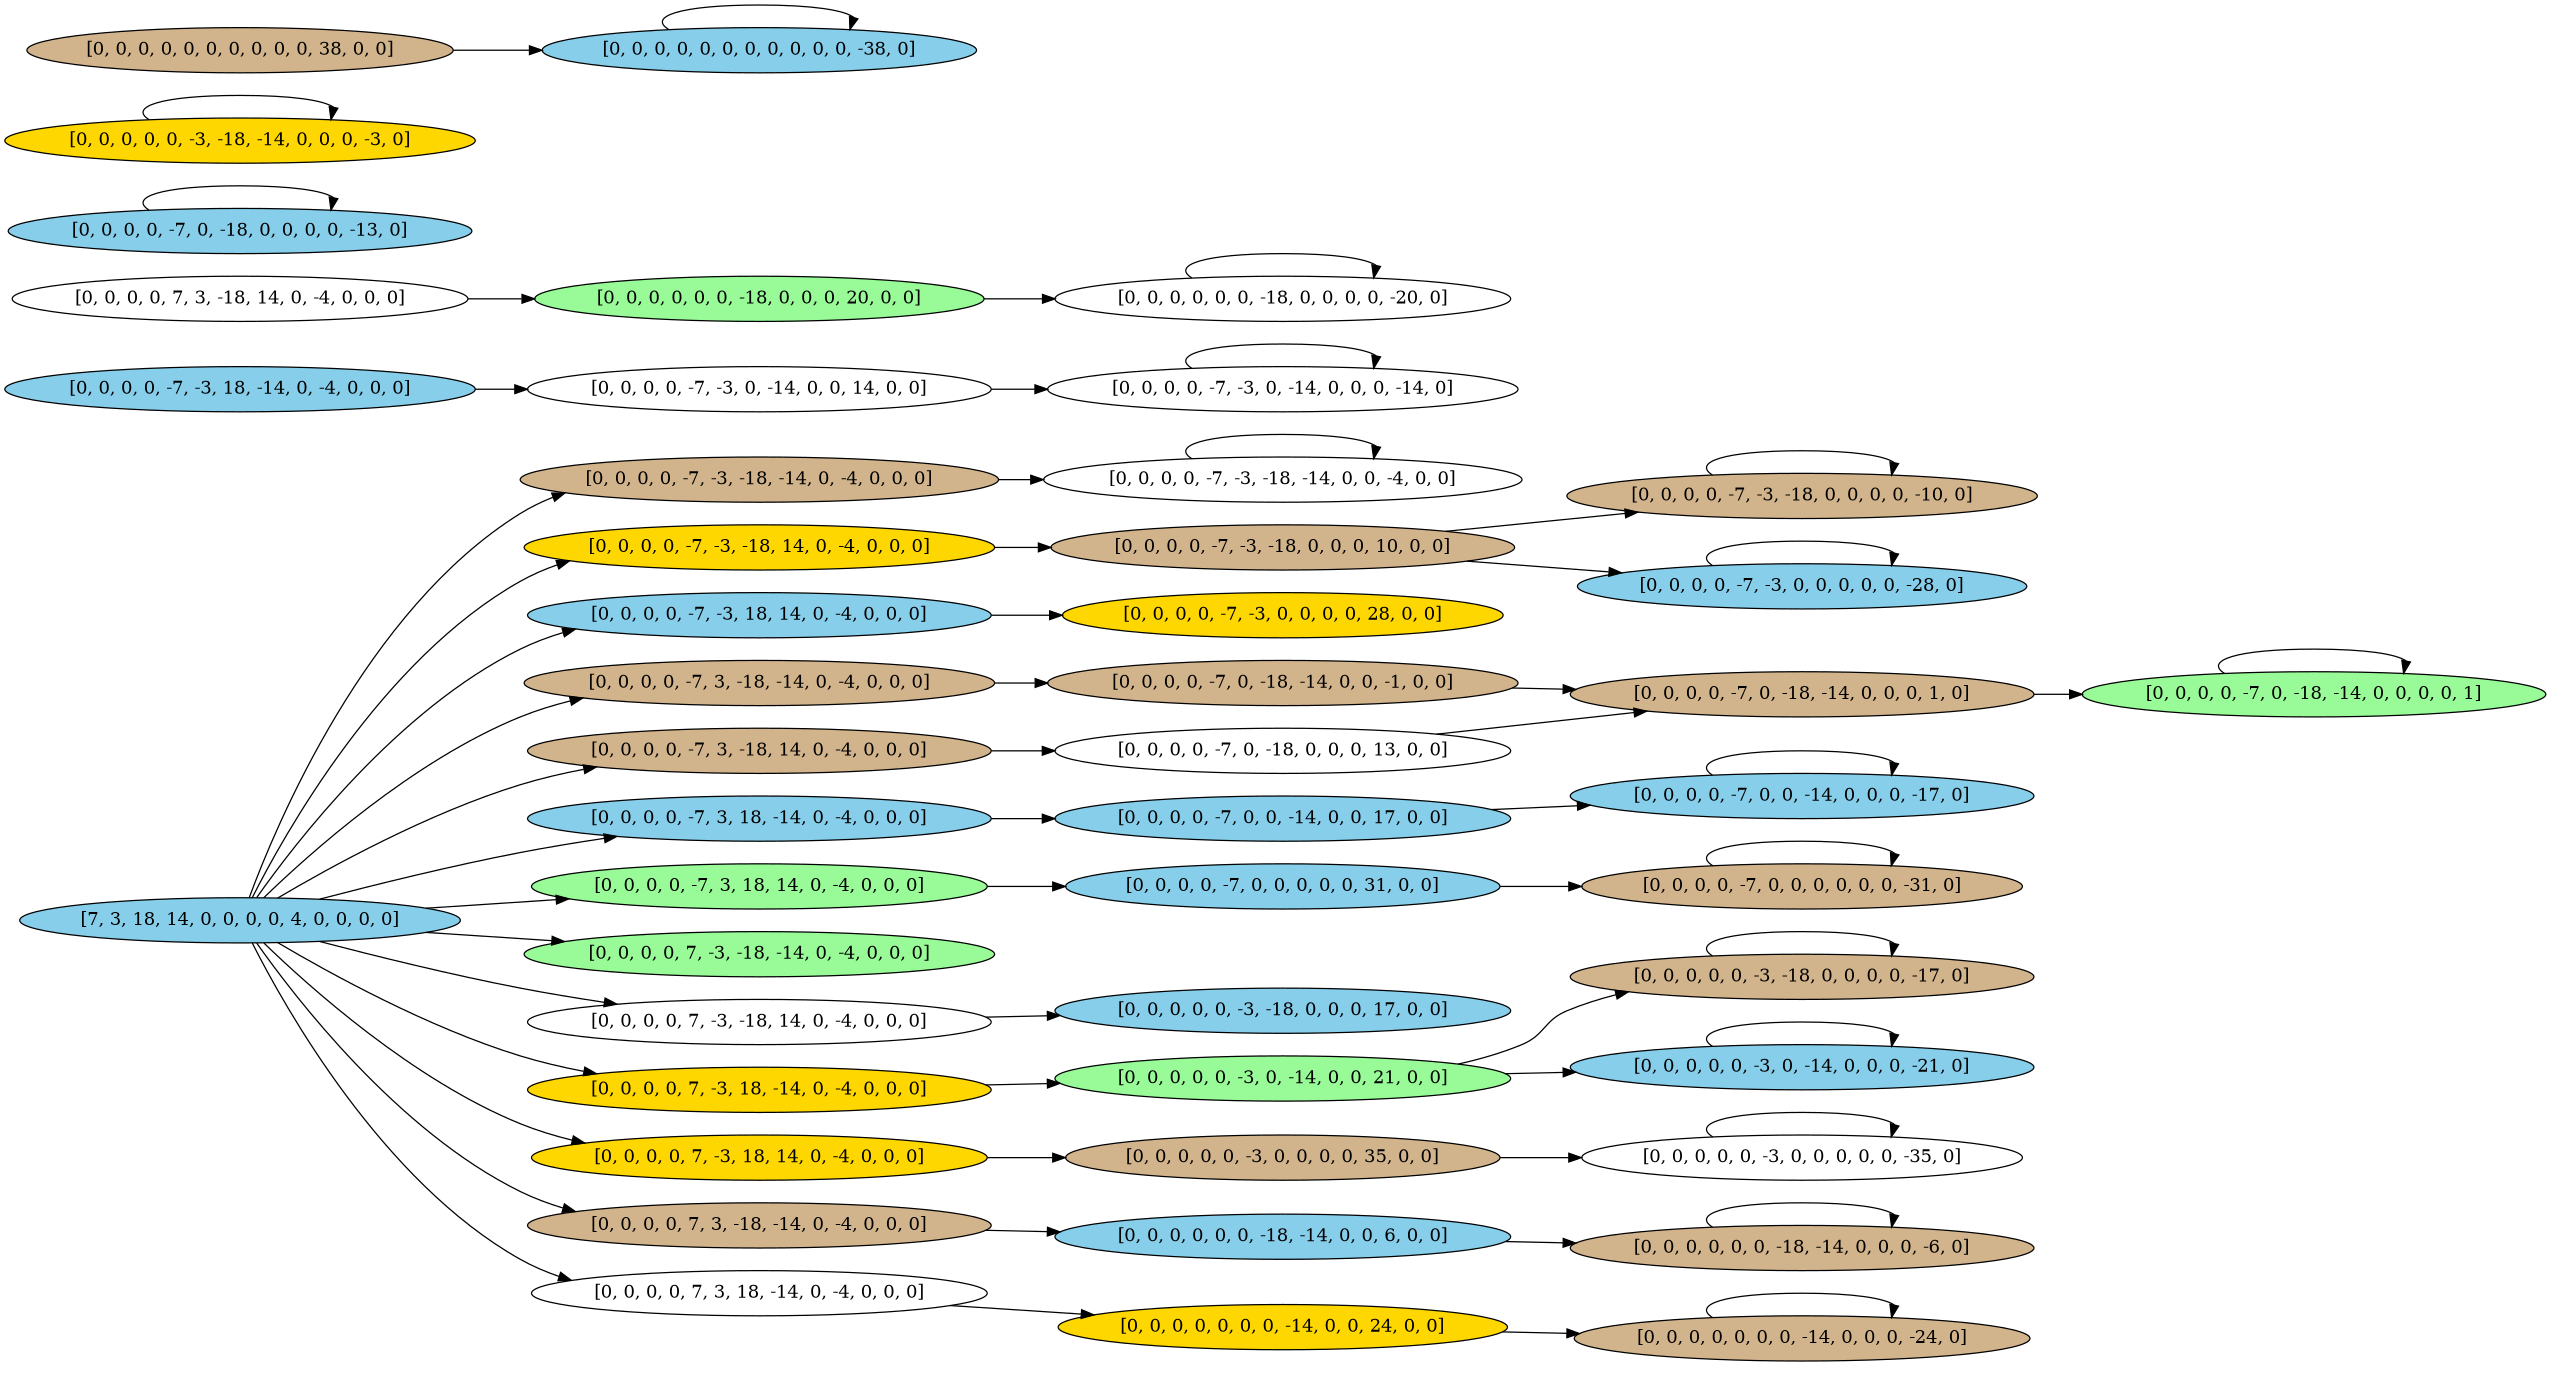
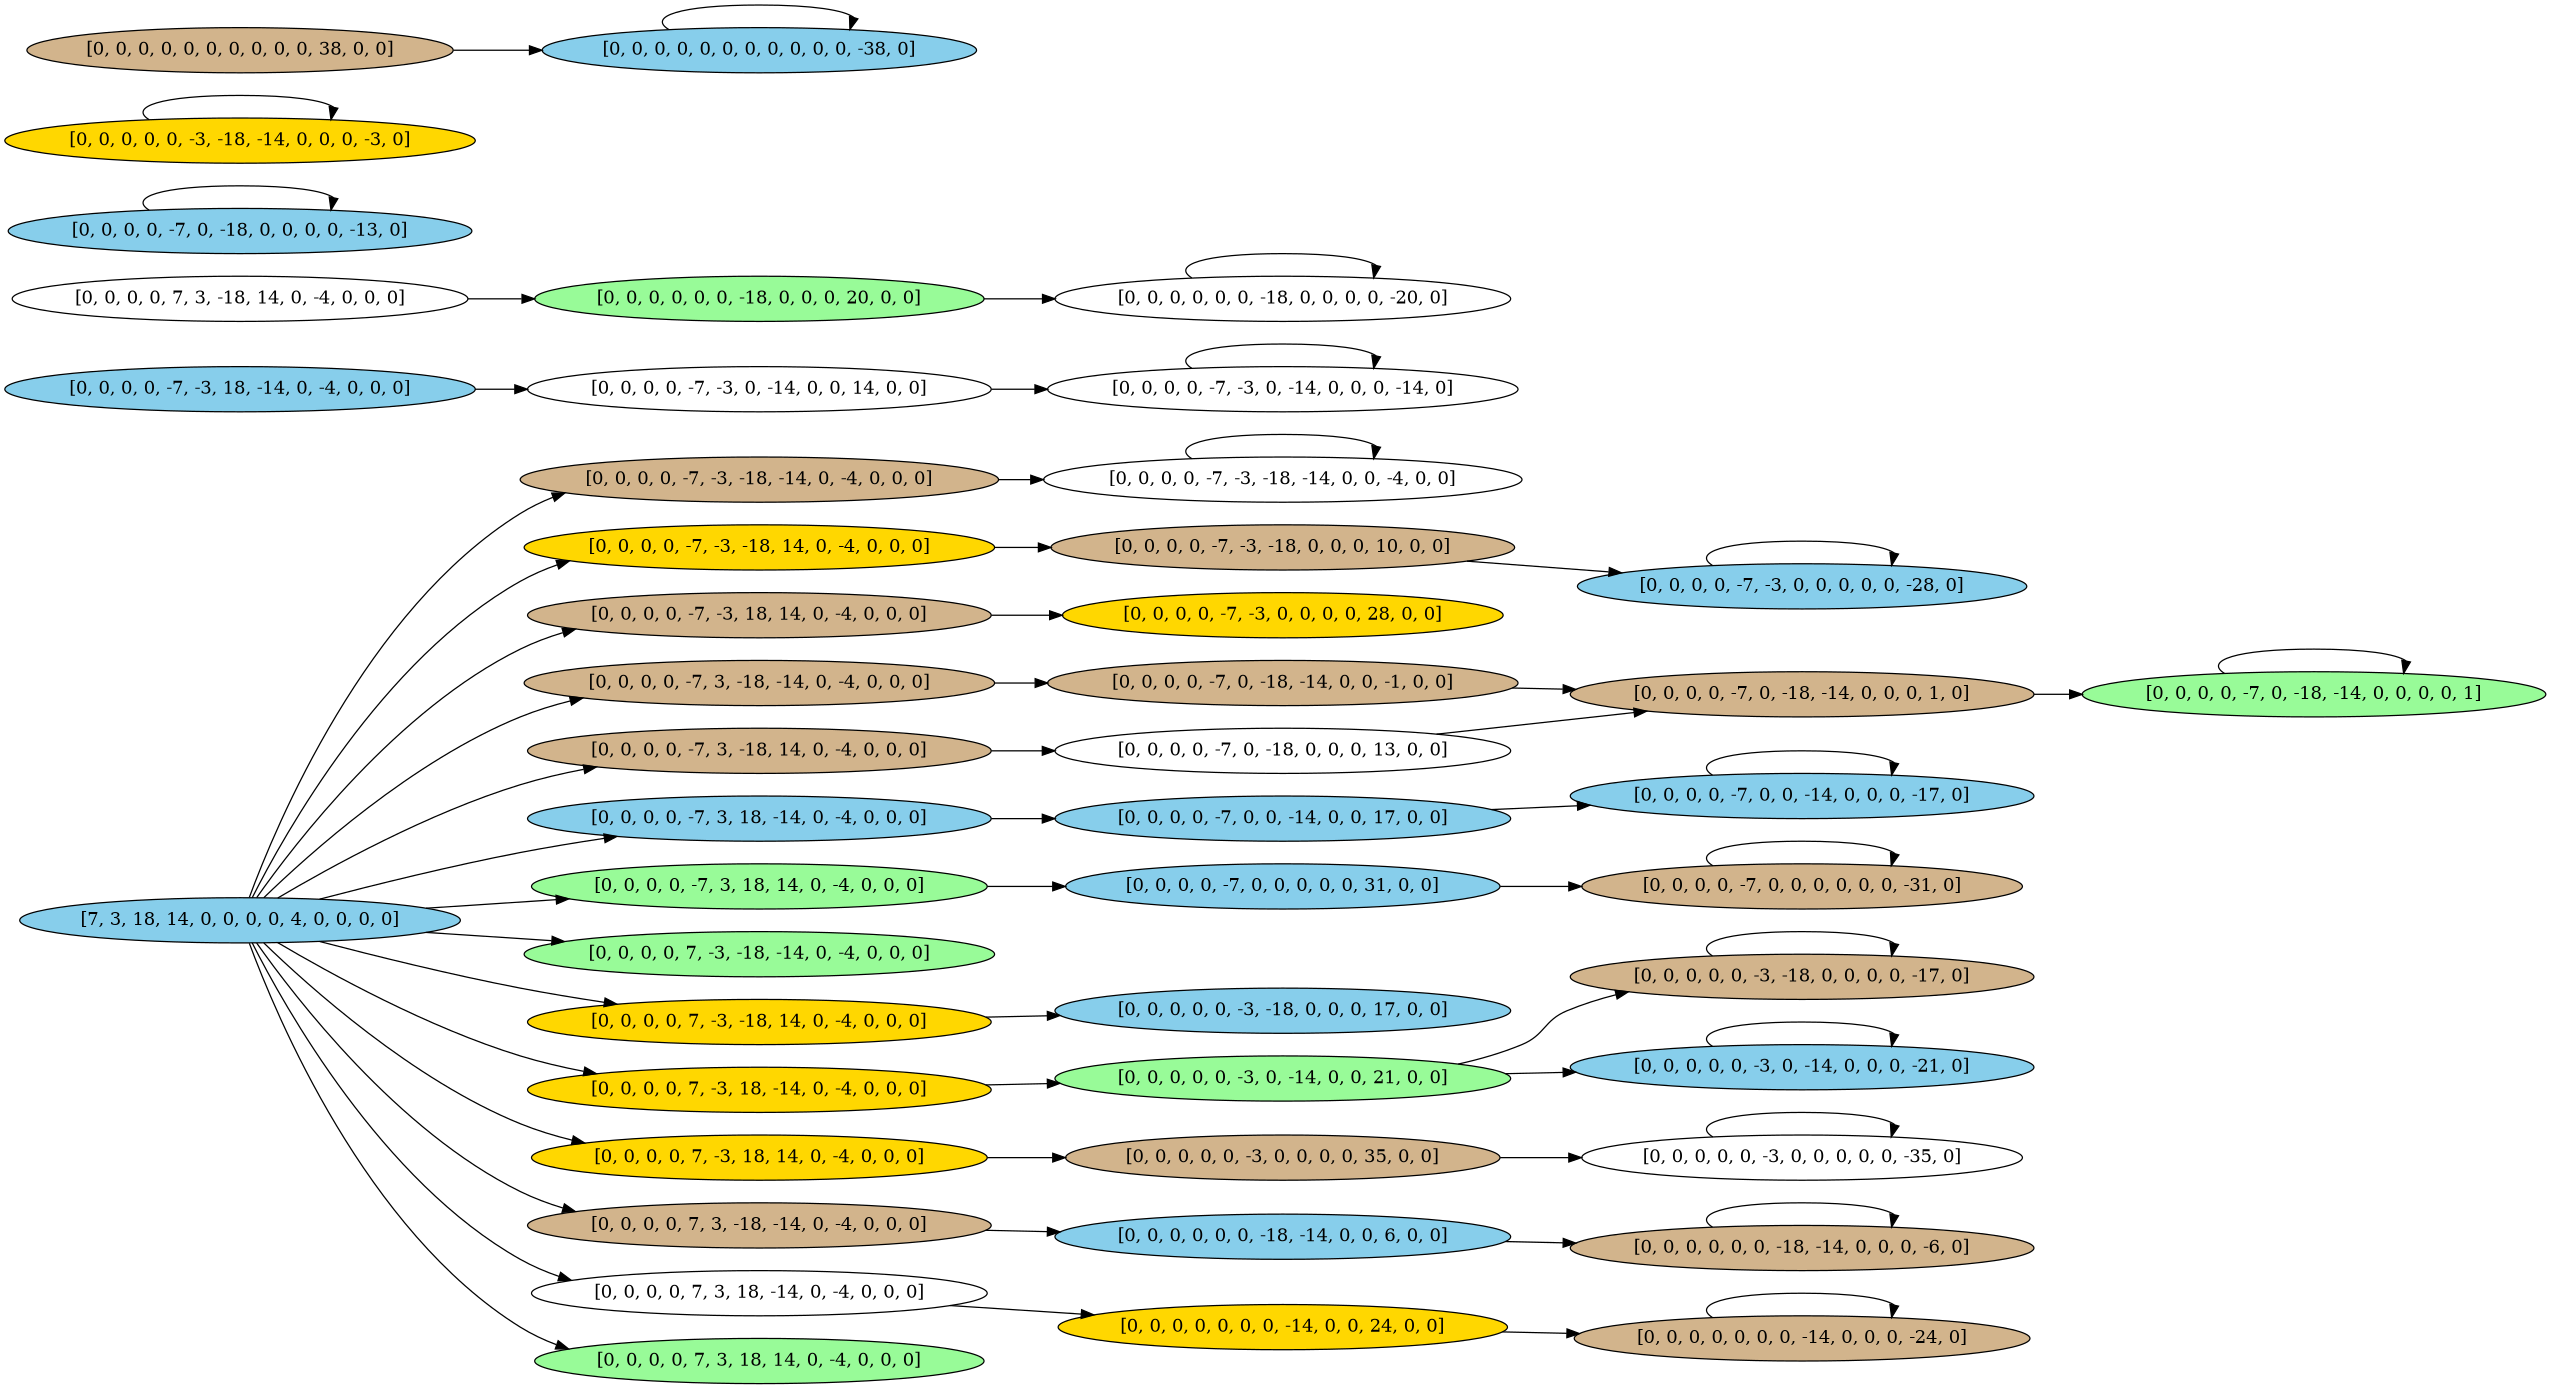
(1802, 496) -> none
(759, 615) -> (759, 615)
(759, 1022) -> (759, 1022)
none -> (759, 1361)
